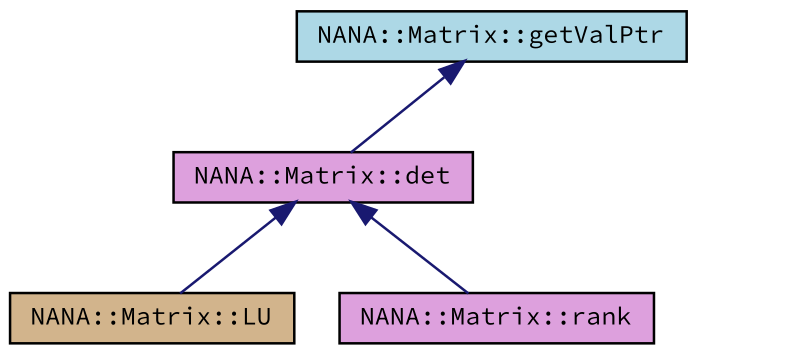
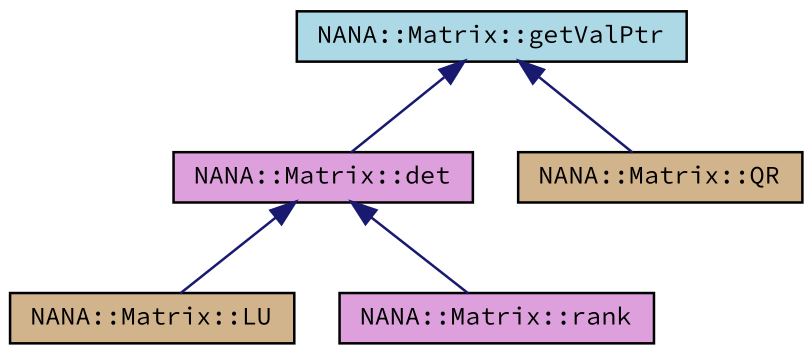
none -> (660, 177)
